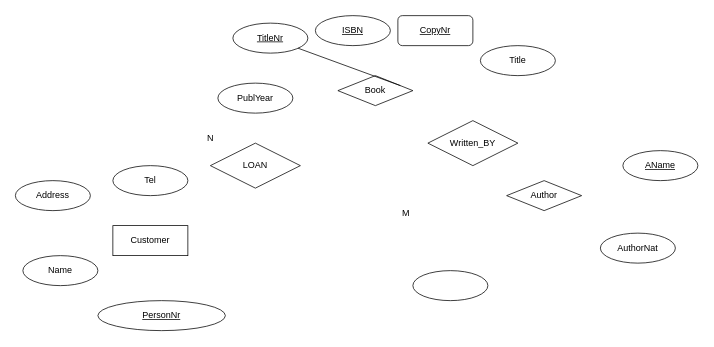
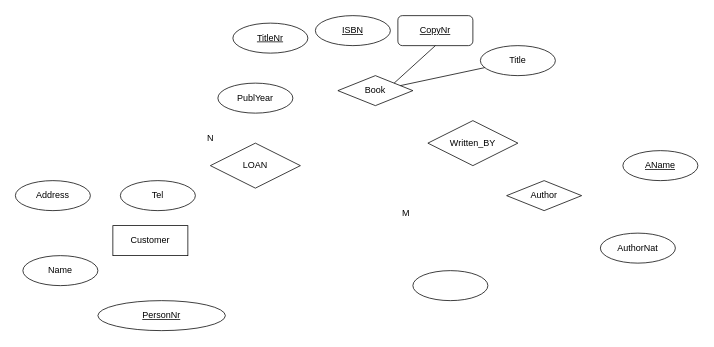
none -> (415, 64)
(349, 67) -> (443, 76)
(150, 180) -> (158, 195)
